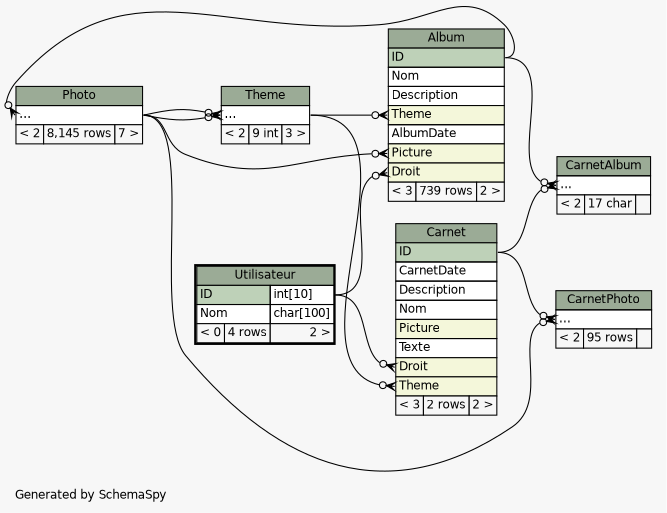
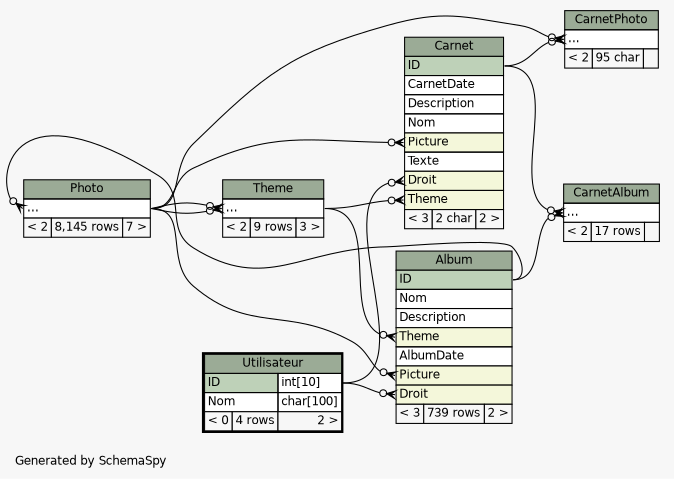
(265, 134) -> (273, 227)
none -> (258, 145)
(610, 204) -> (618, 231)
(610, 338) -> (618, 58)
(446, 405) -> (454, 219)
